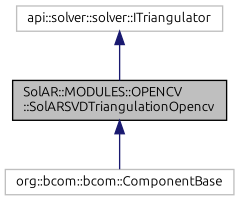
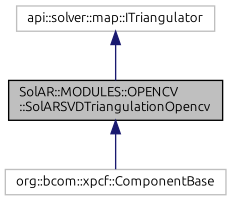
(120, 19) -> (116, 19)
(120, 182) -> (116, 182)
